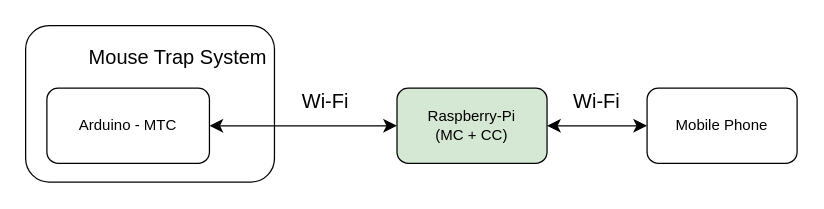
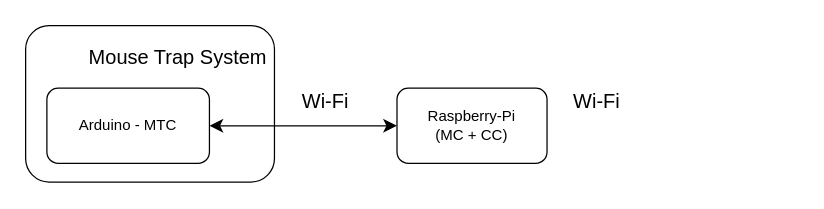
(472, 126) -> (472, 126)
(597, 126) -> none
(722, 126) -> none
